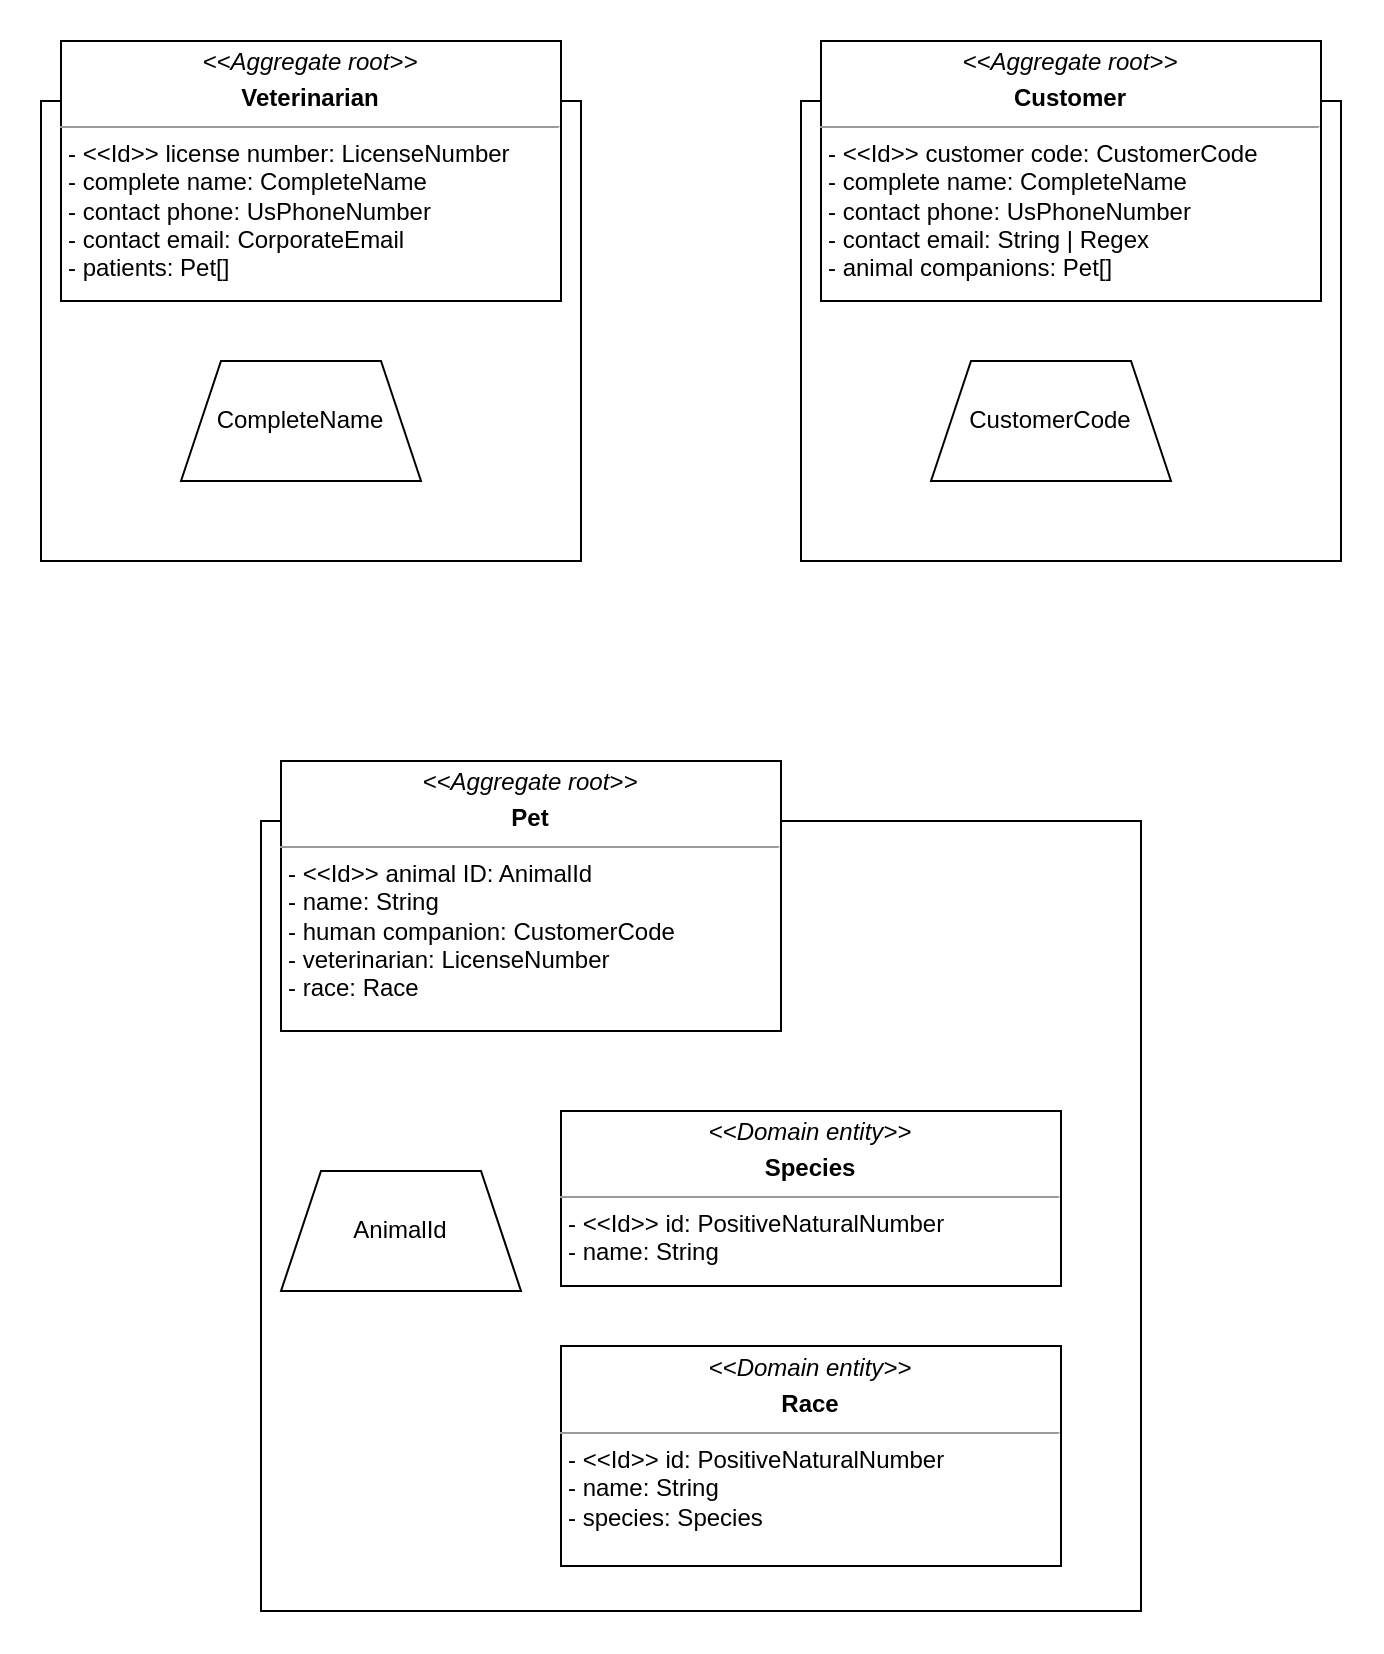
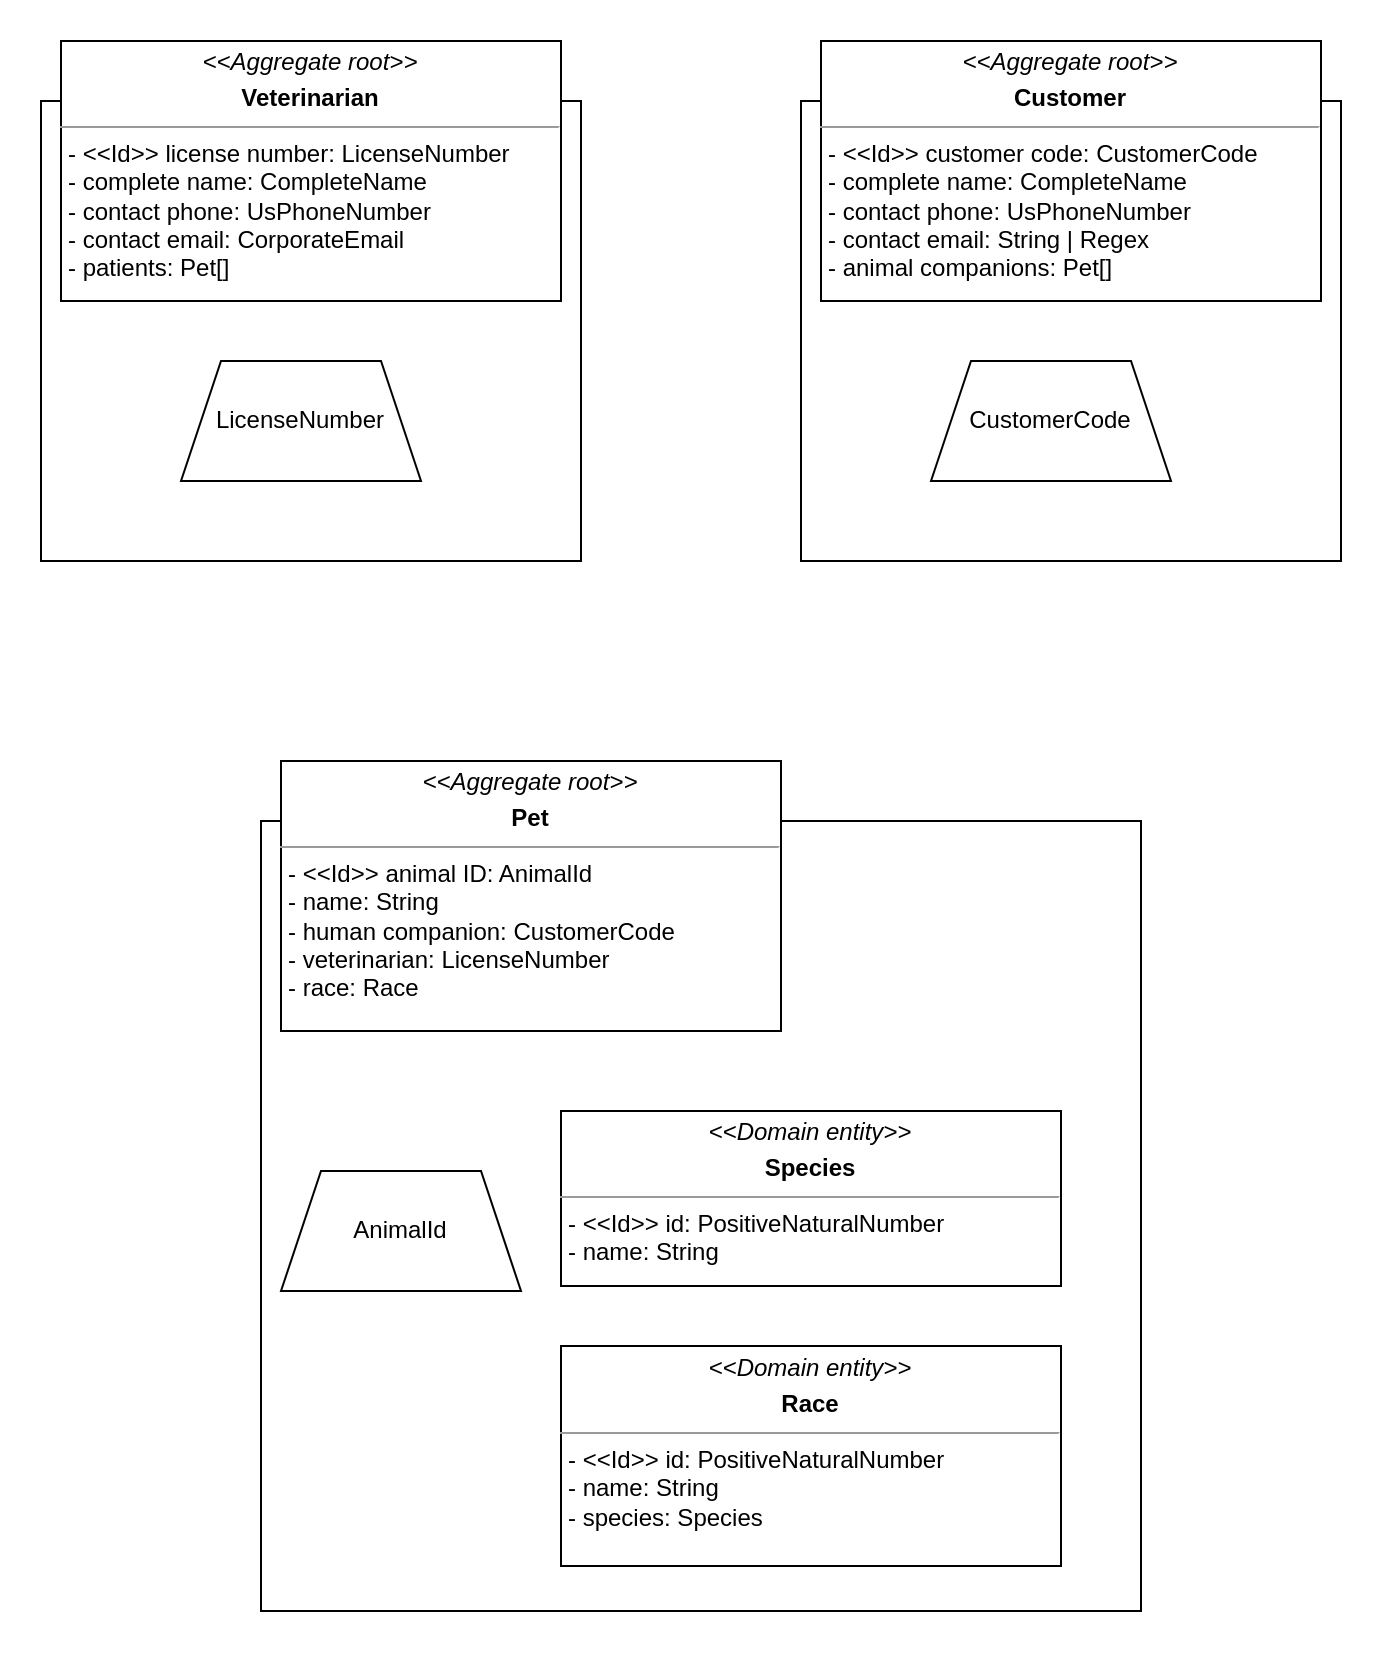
(301, 421) -> (301, 421)
